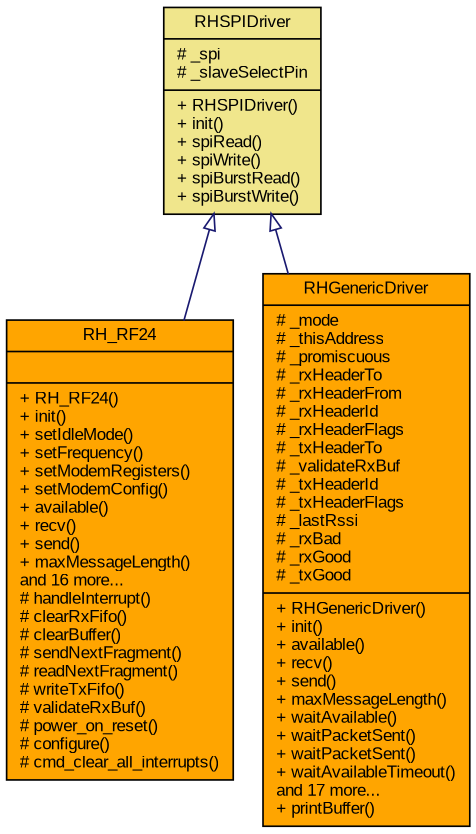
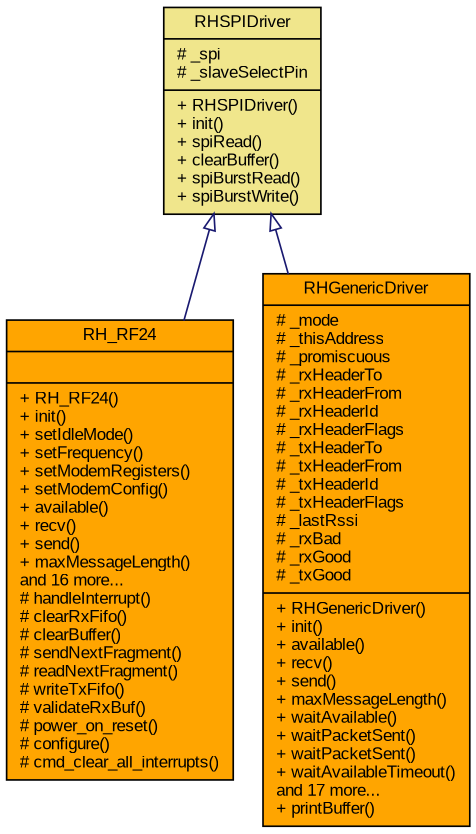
(219, 160) -> (228, 160)
(339, 466) -> (339, 466)
